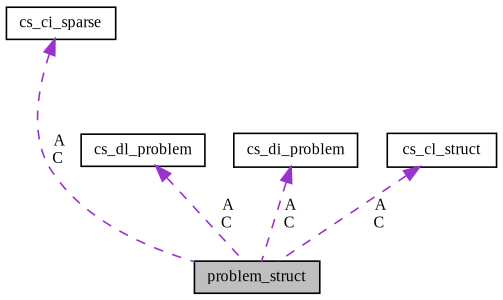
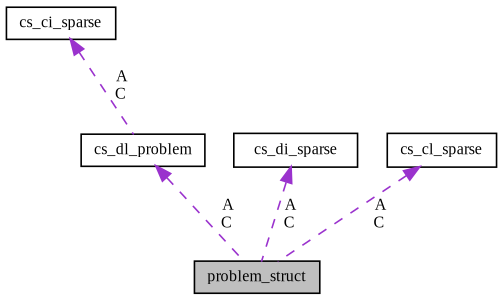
(296, 150) -> (296, 150)
(442, 150) -> (442, 150)
(68, 191) -> (106, 93)
